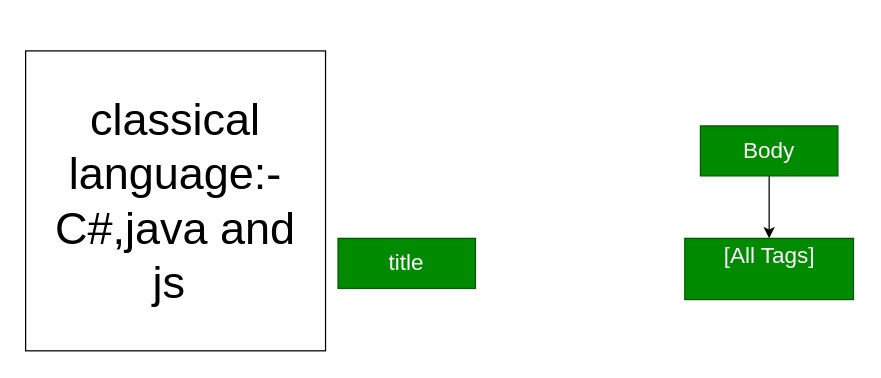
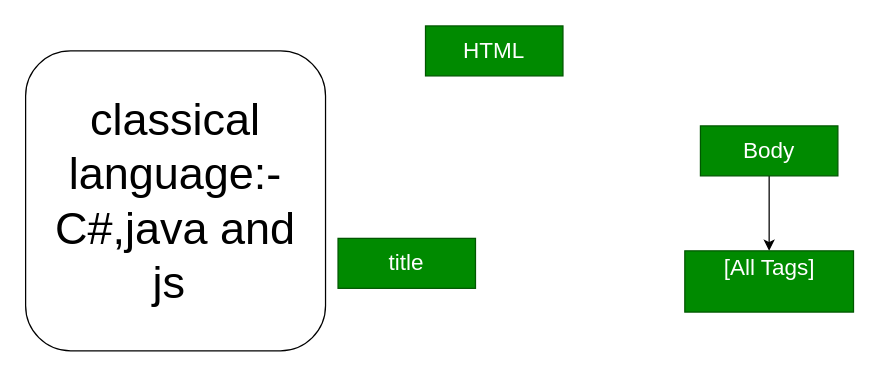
none -> (494, 51)
(176, 201) -> (176, 201)
(769, 269) -> (769, 281)
